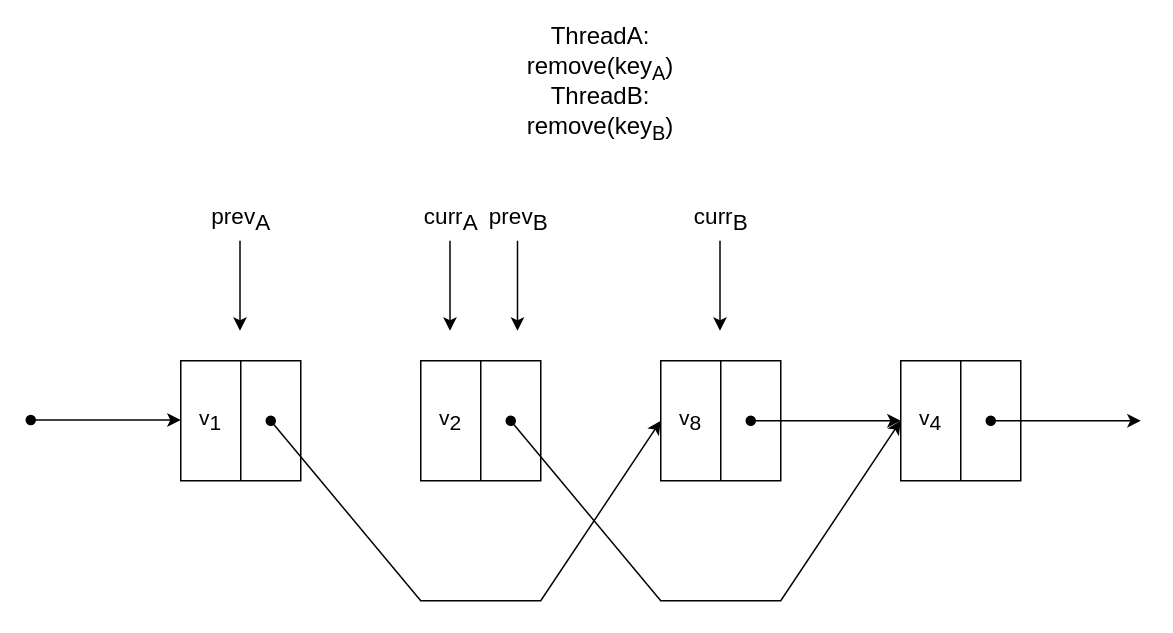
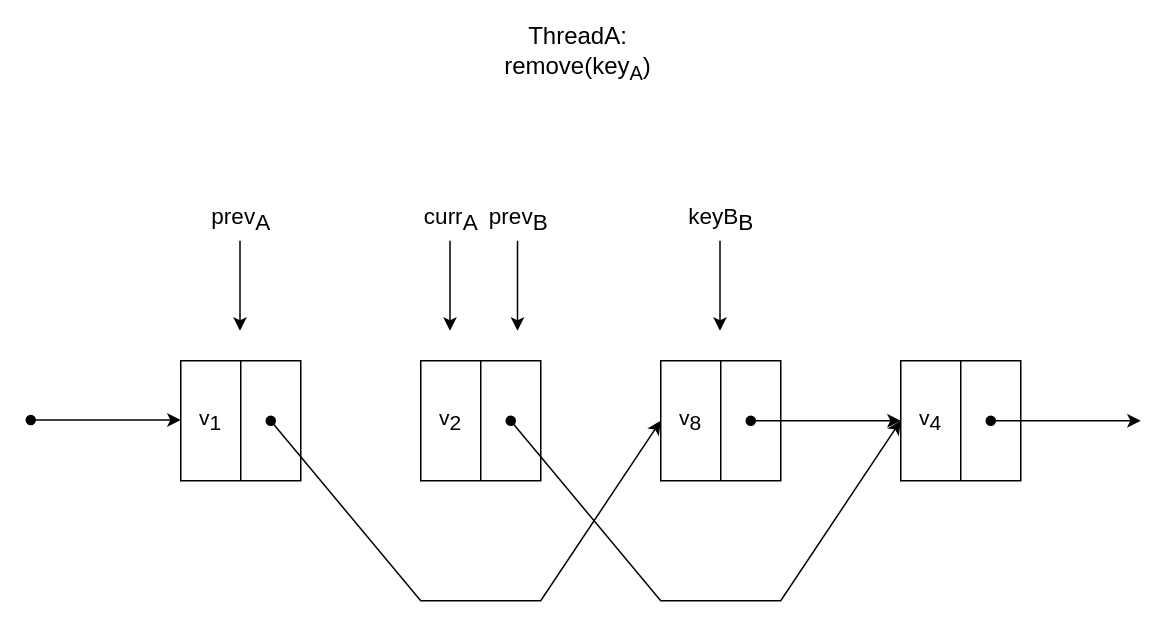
(601, 53) -> (578, 53)
(601, 113) -> none
(722, 218) -> (722, 218)
